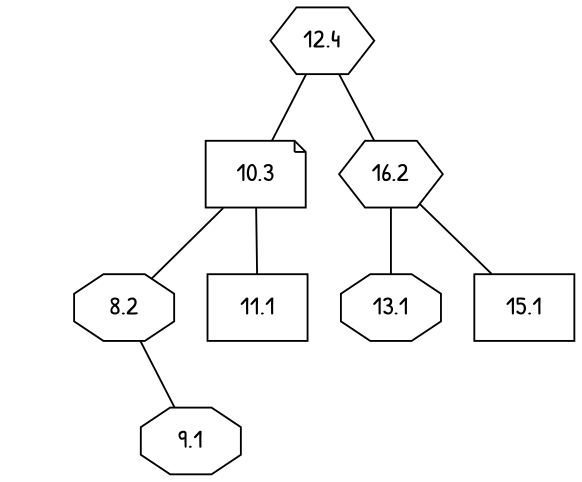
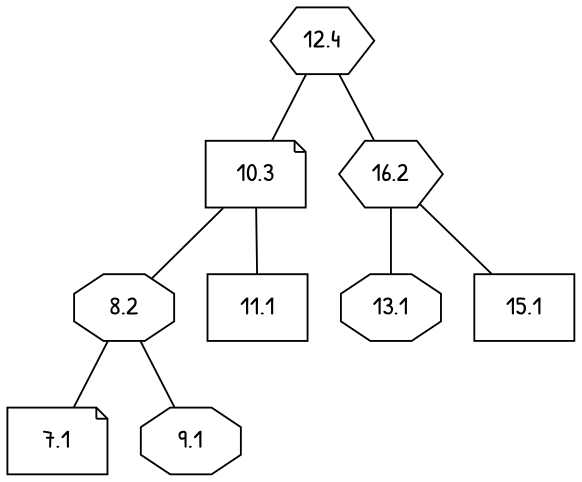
none -> (57, 441)
